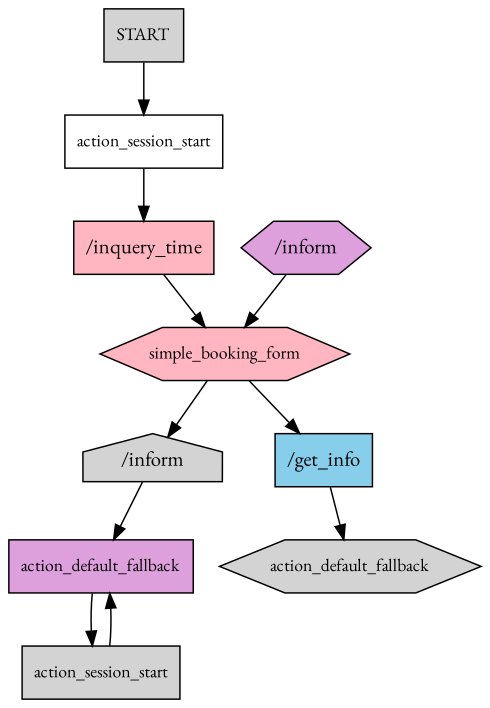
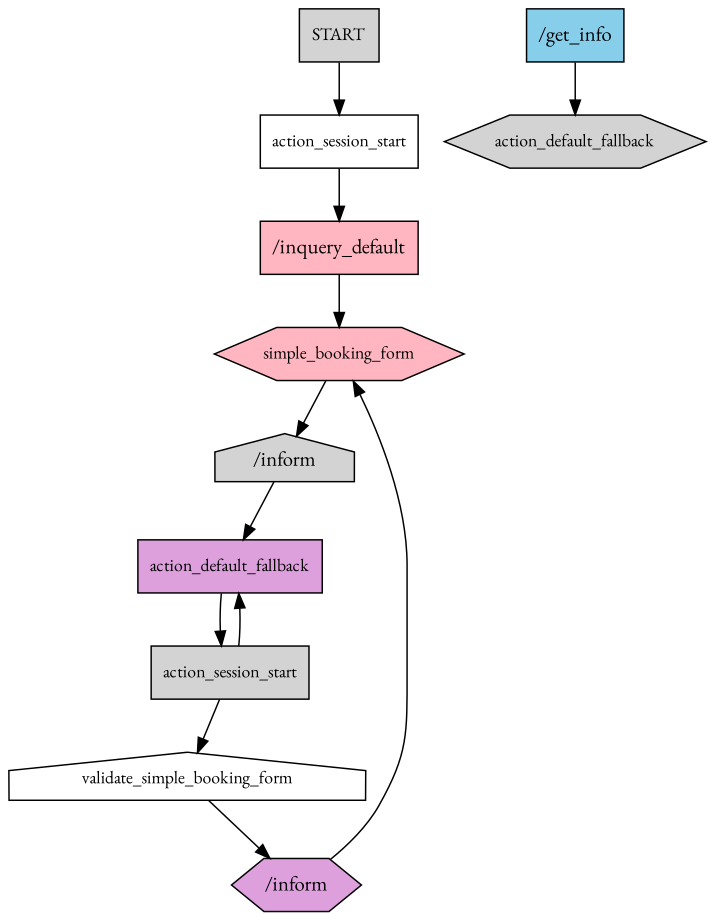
(144, 248) -> (339, 248)
(269, 402) -> none
none -> (187, 779)
